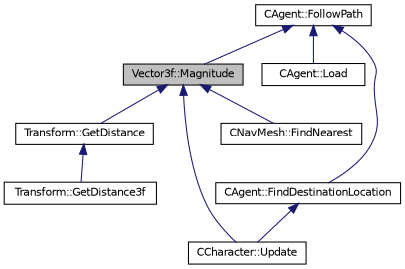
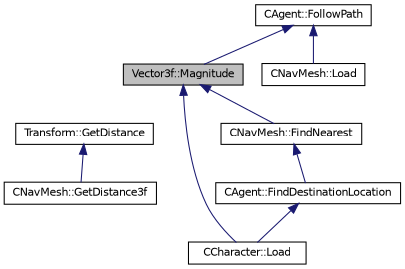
(313, 75) -> (313, 75)
(129, 107) -> none
(376, 110) -> (301, 169)
(80, 193) -> (80, 193)
(247, 253) -> (247, 253)
